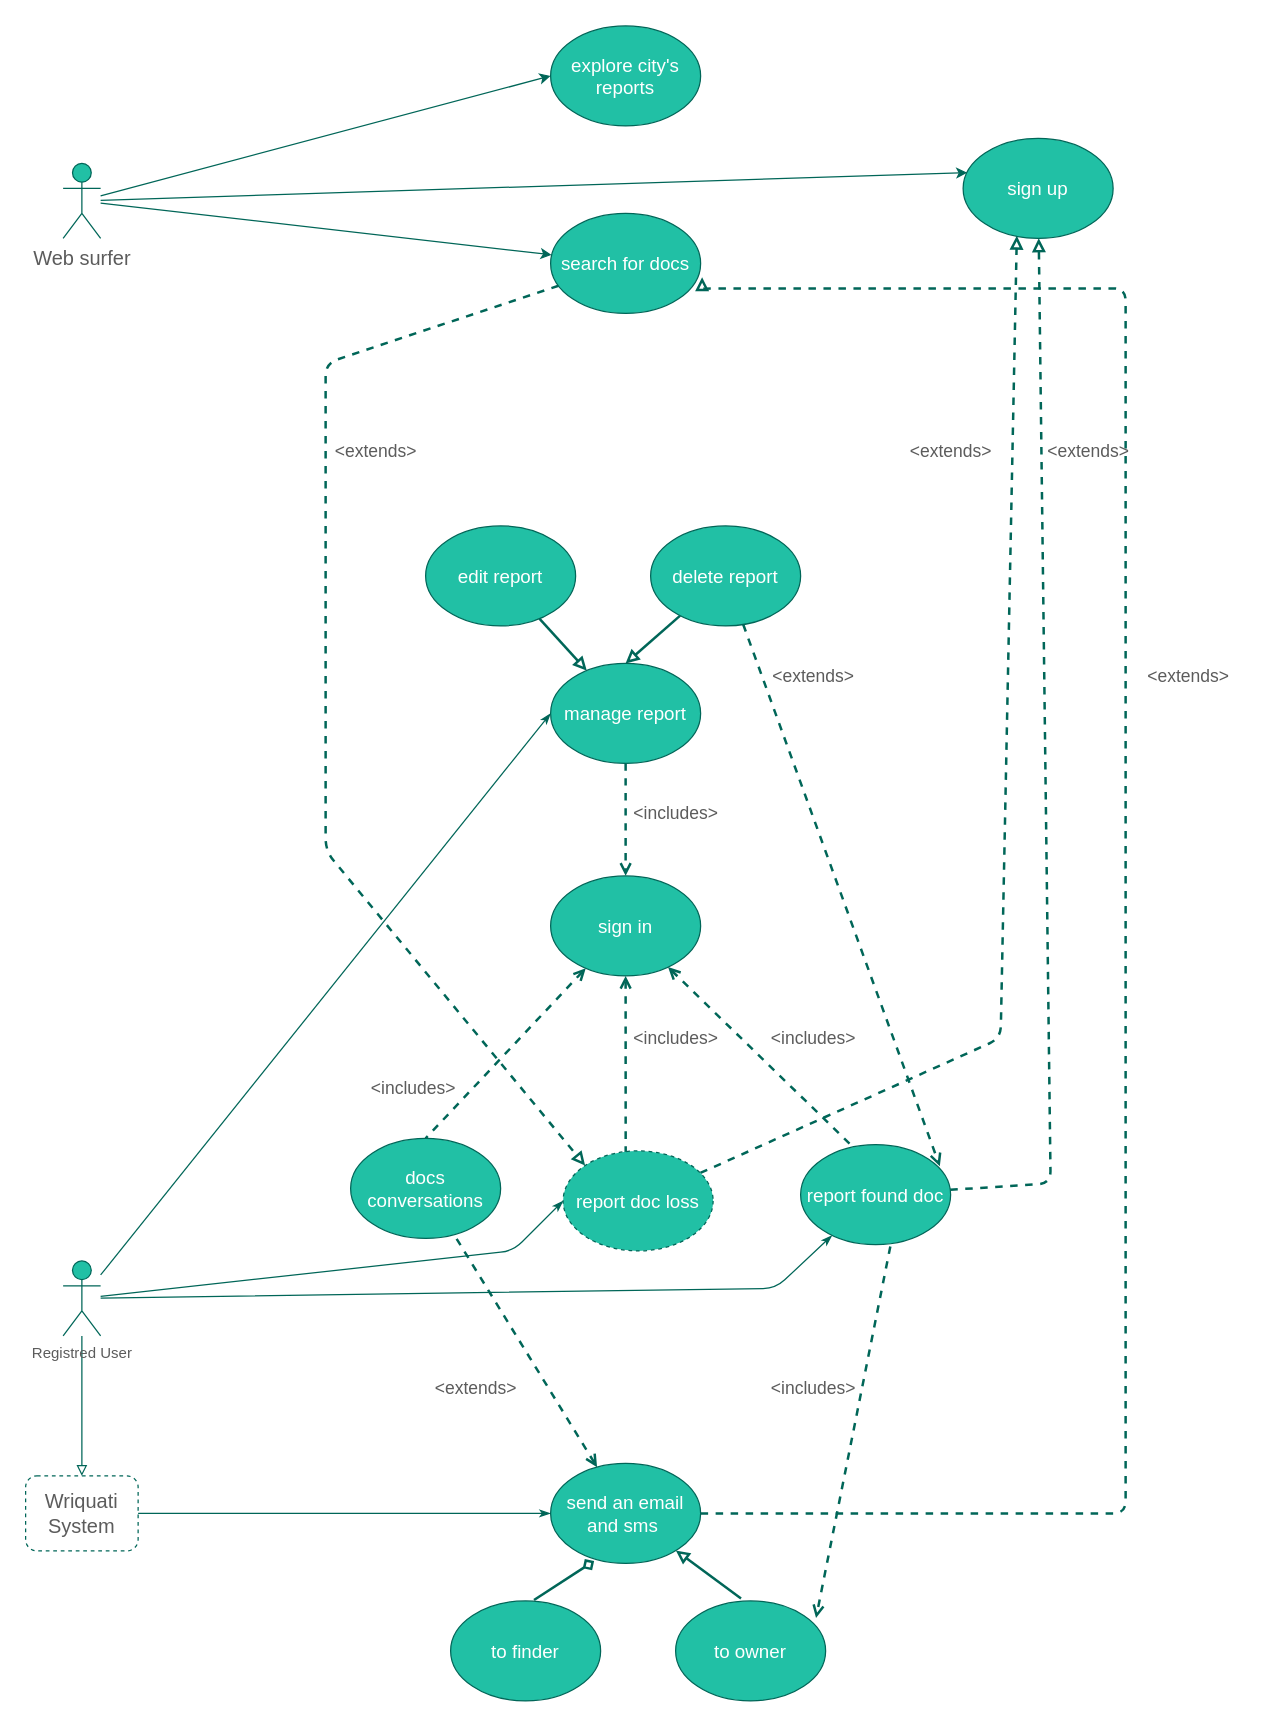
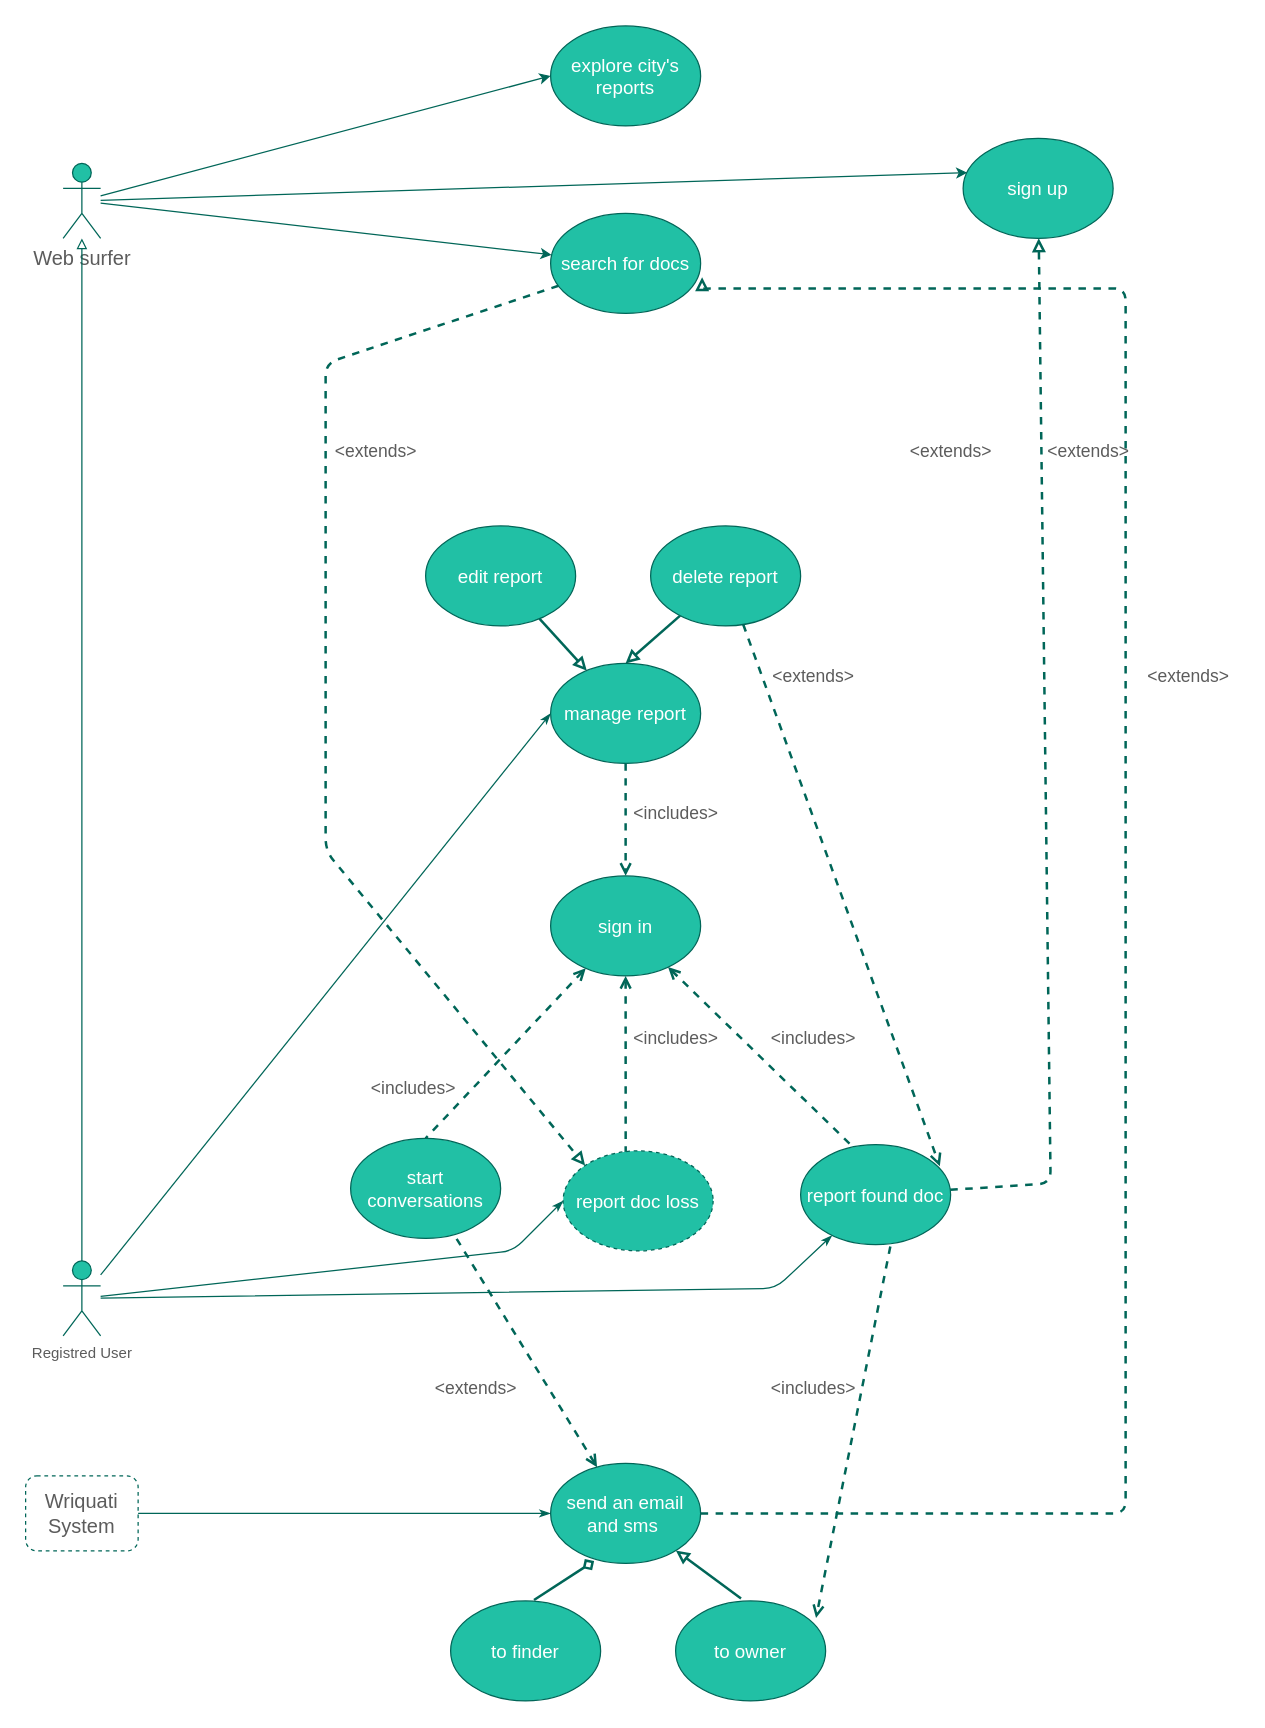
(1005, 806) -> none
(426, 1188) -> (426, 1188)
(82, 1400) -> (82, 754)
